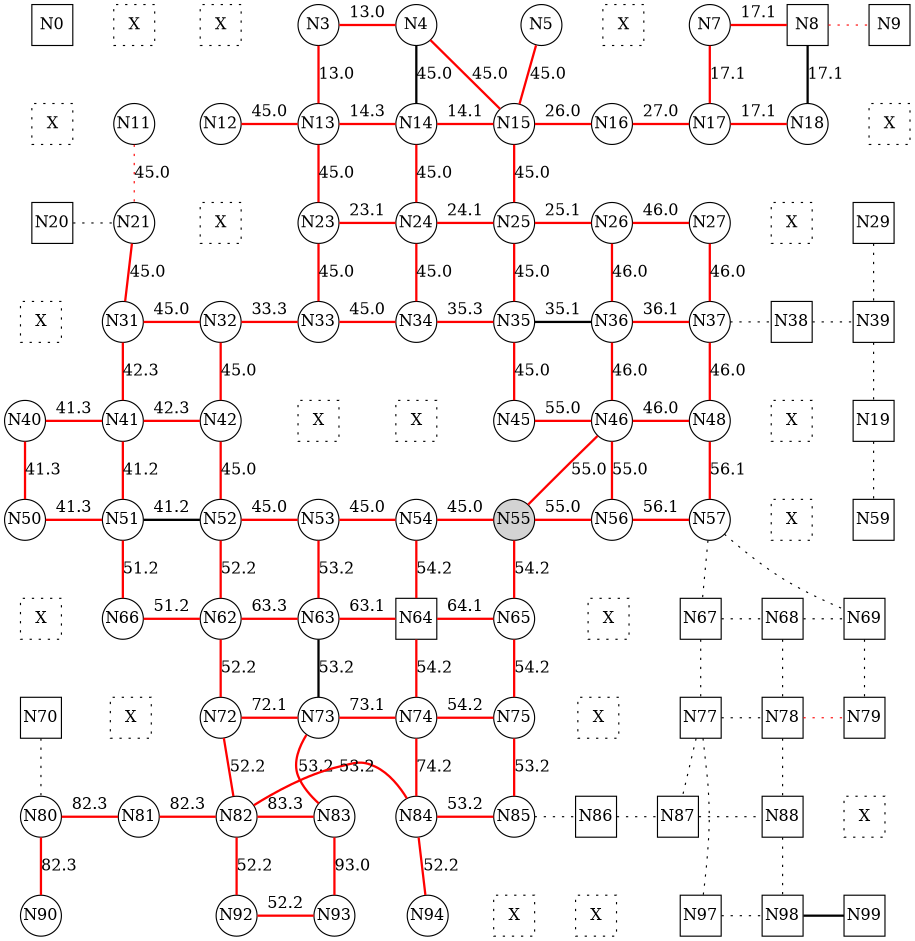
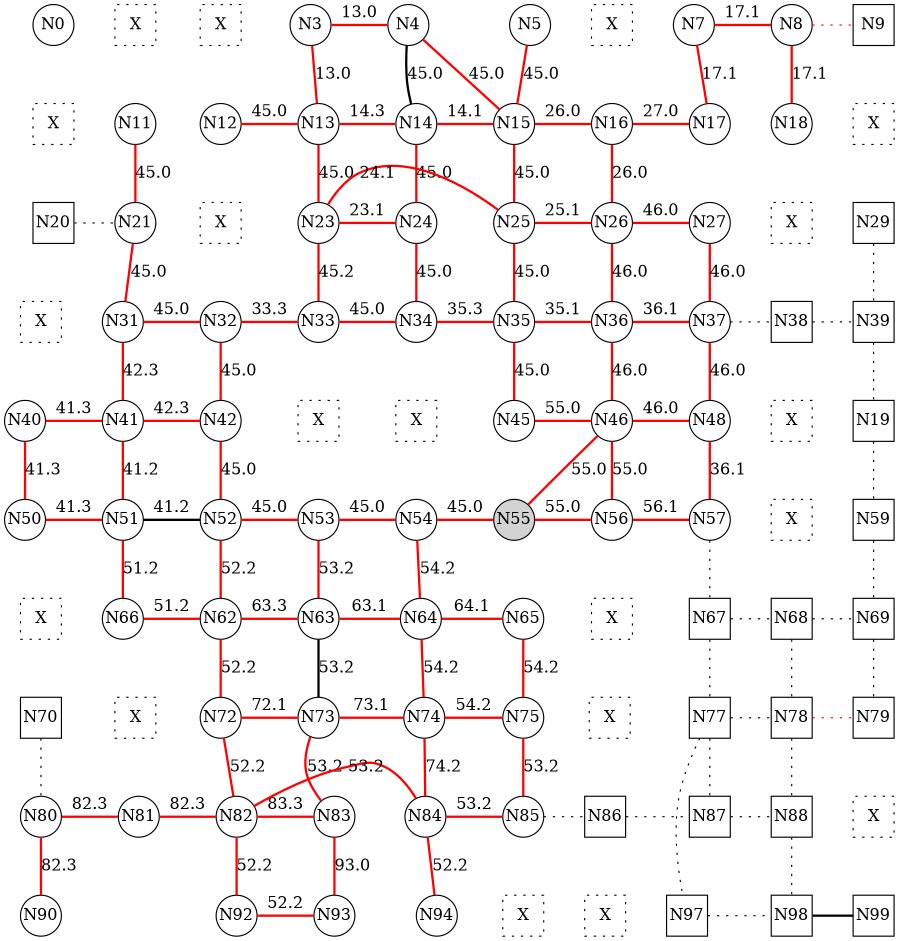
(52, 25) -> (53, 25)
(808, 25) -> (792, 25)
(808, 75) -> (792, 75)
(759, 124) -> none
(134, 173) -> (135, 173)
none -> (612, 173)
(465, 223) -> (406, 167)
(337, 272) -> (337, 272)
(563, 322) -> (563, 322)
(728, 470) -> (728, 470)
(514, 569) -> none
(778, 575) -> (874, 569)
(416, 619) -> (421, 619)
